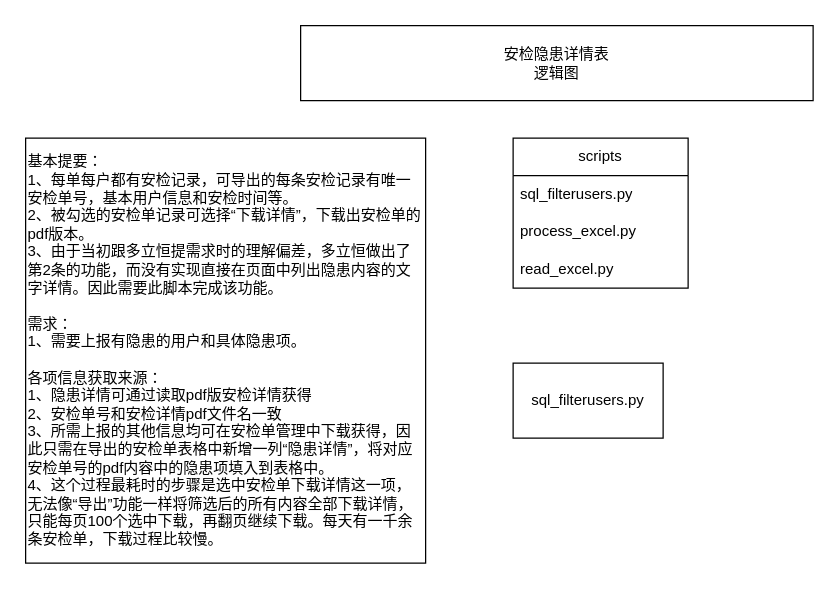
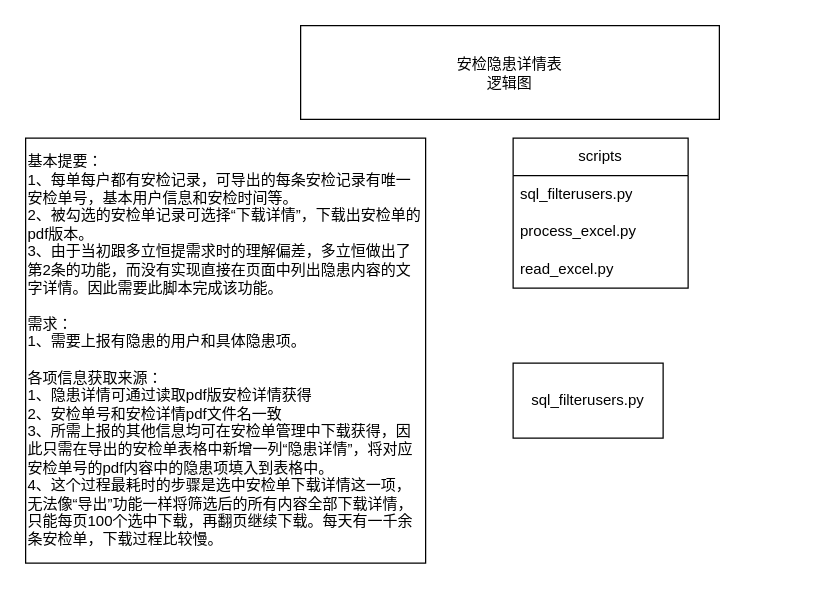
(557, 63) -> (510, 73)
